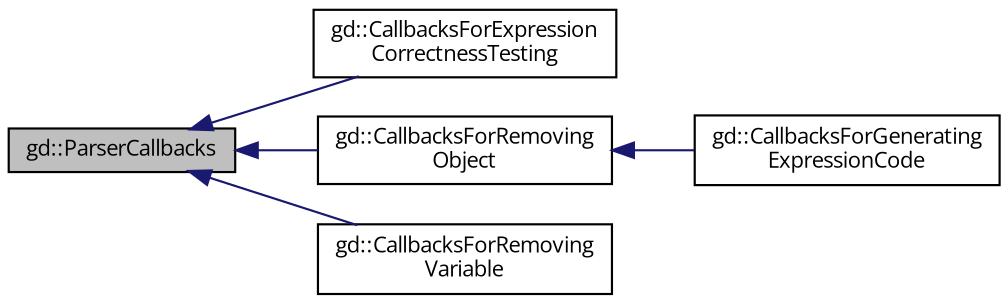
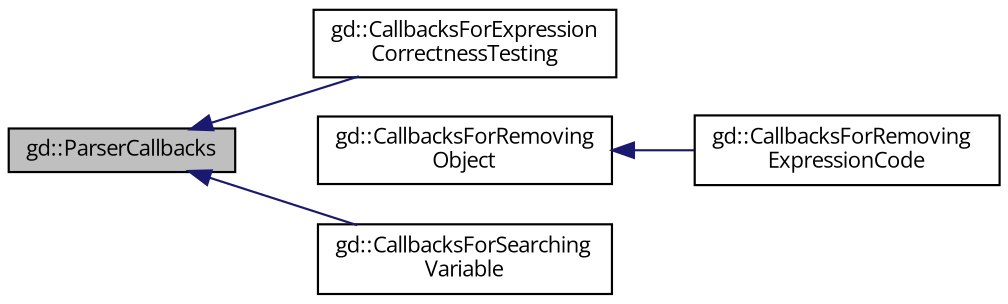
(288, 150) -> none
(847, 150) -> (847, 150)
(465, 259) -> (465, 259)
